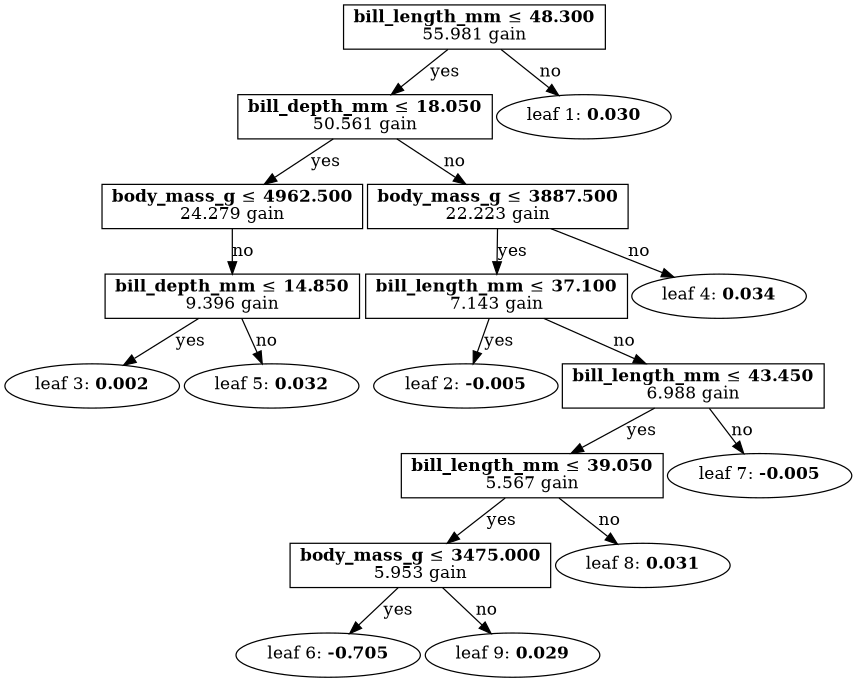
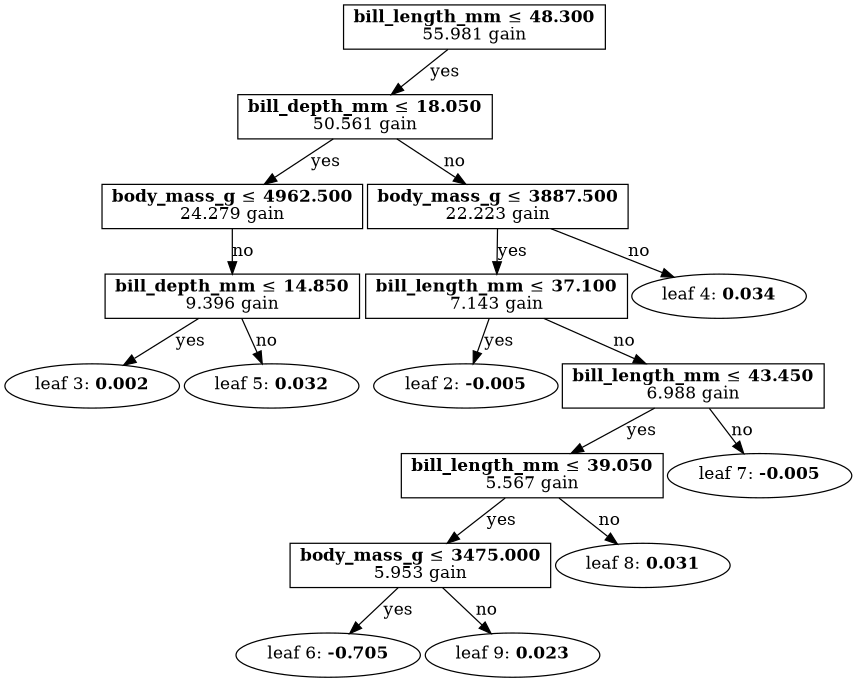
(584, 117) -> none
(543, 653) -> (543, 653)
